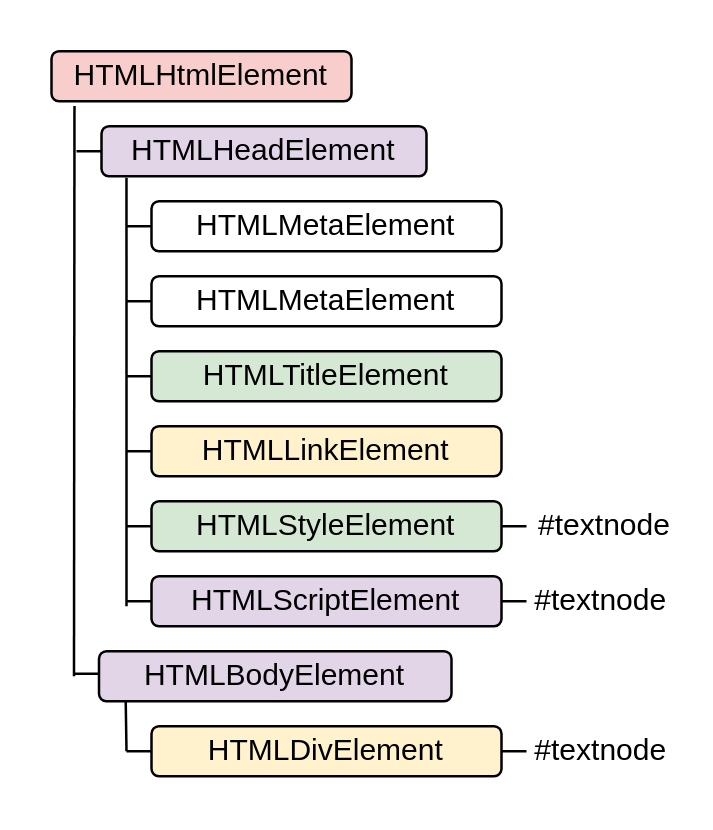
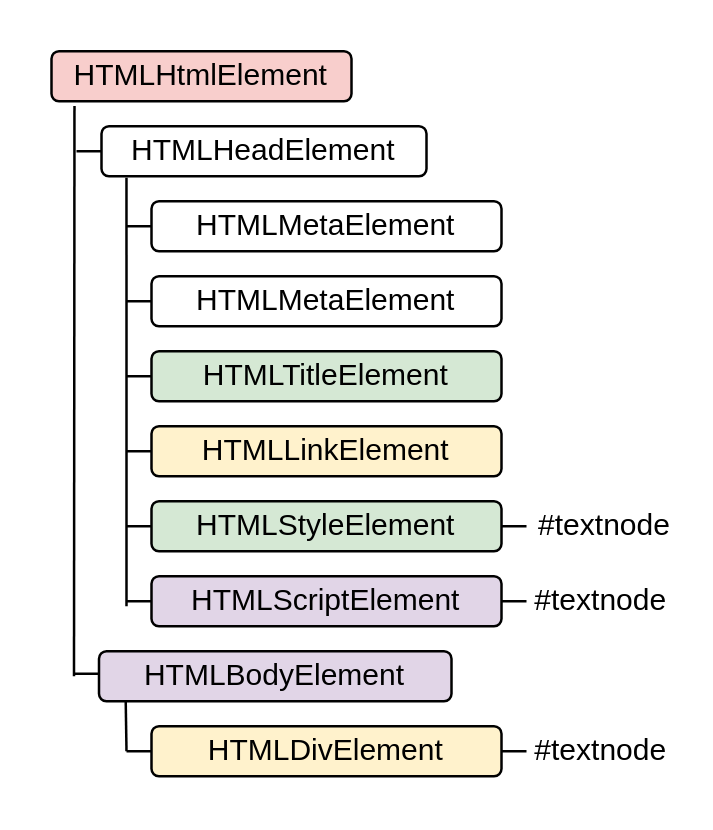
(264, 151) -> (264, 151)
